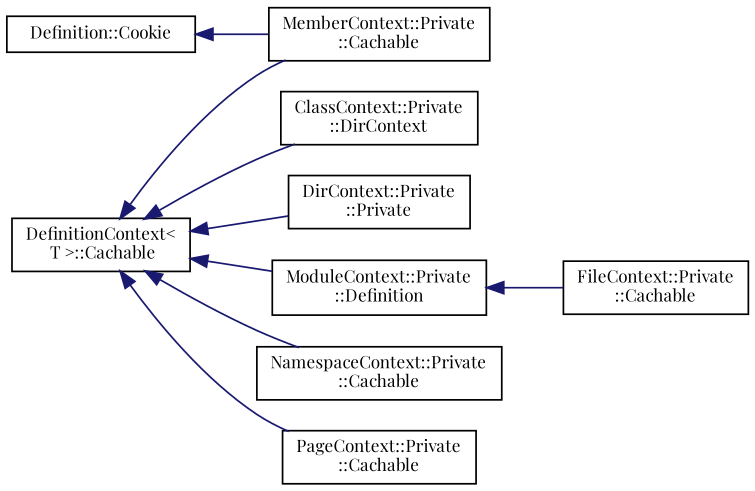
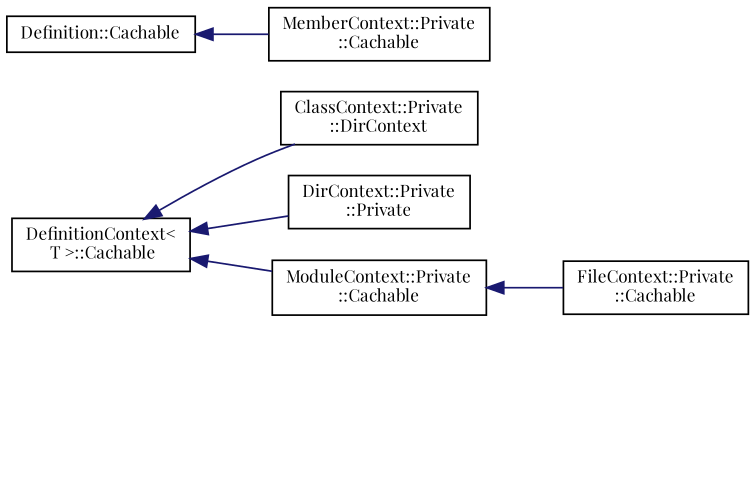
(101, 34) -> (101, 34)
(199, 123) -> none
(379, 288) -> (379, 288)
(379, 373) -> none
(379, 457) -> none
